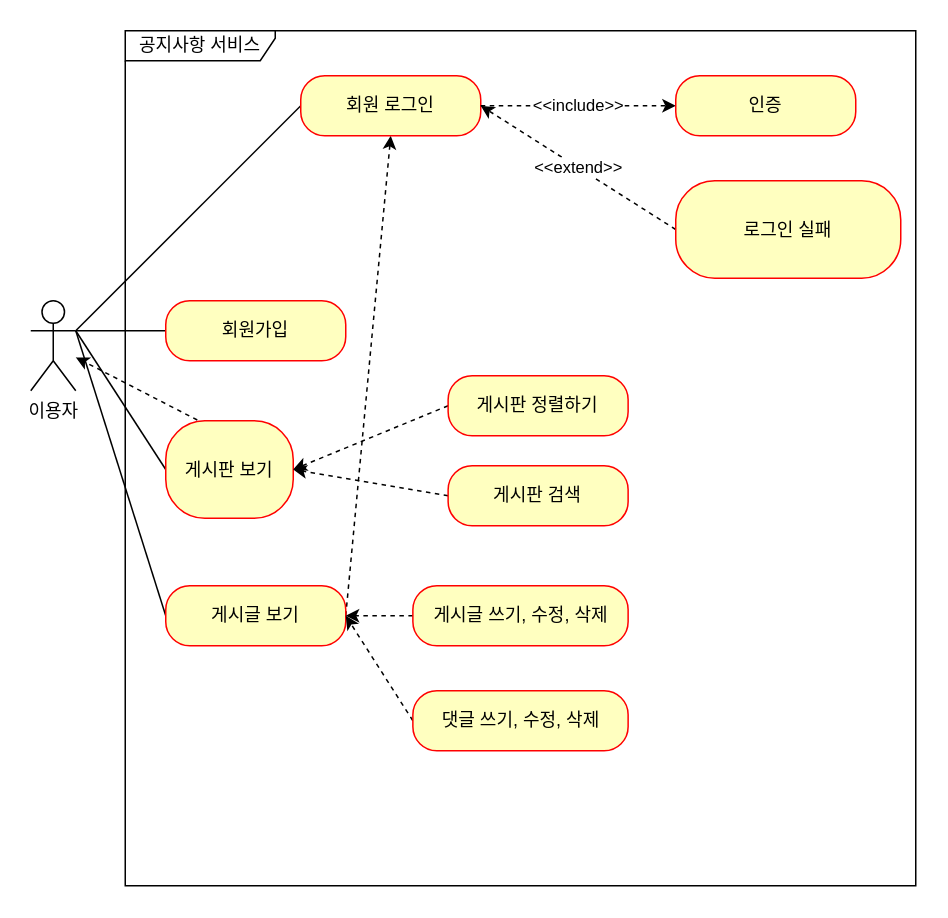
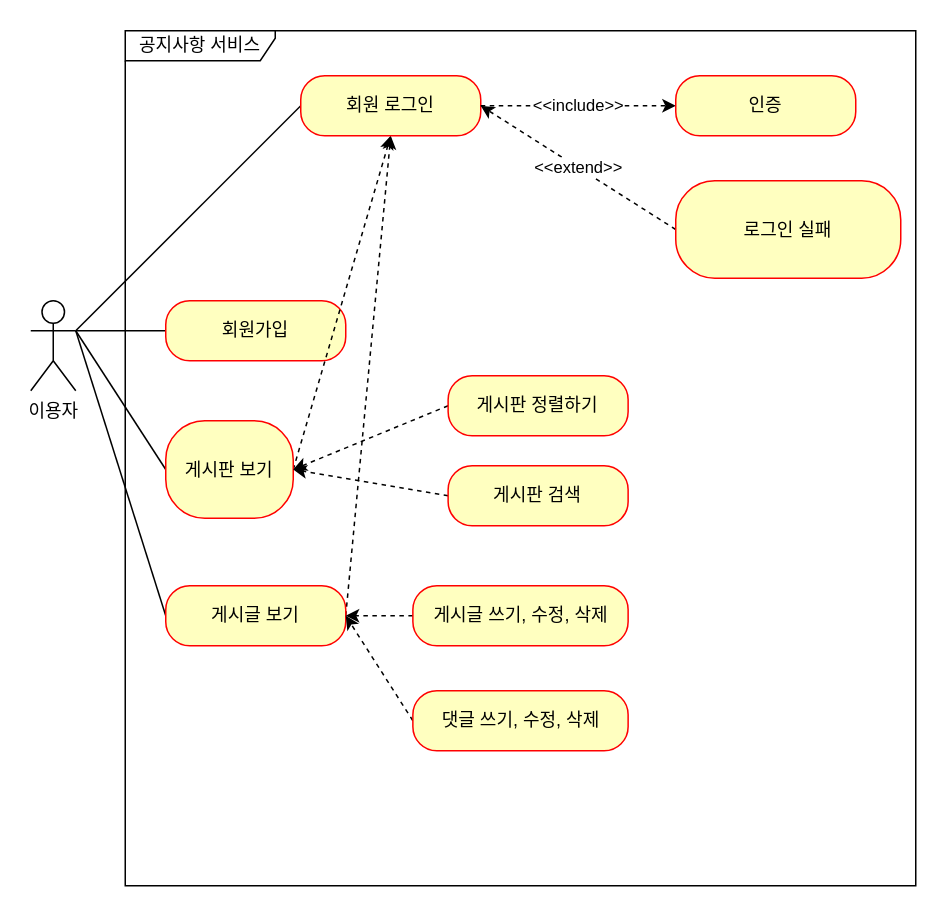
(152, 397) -> (339, 312)
